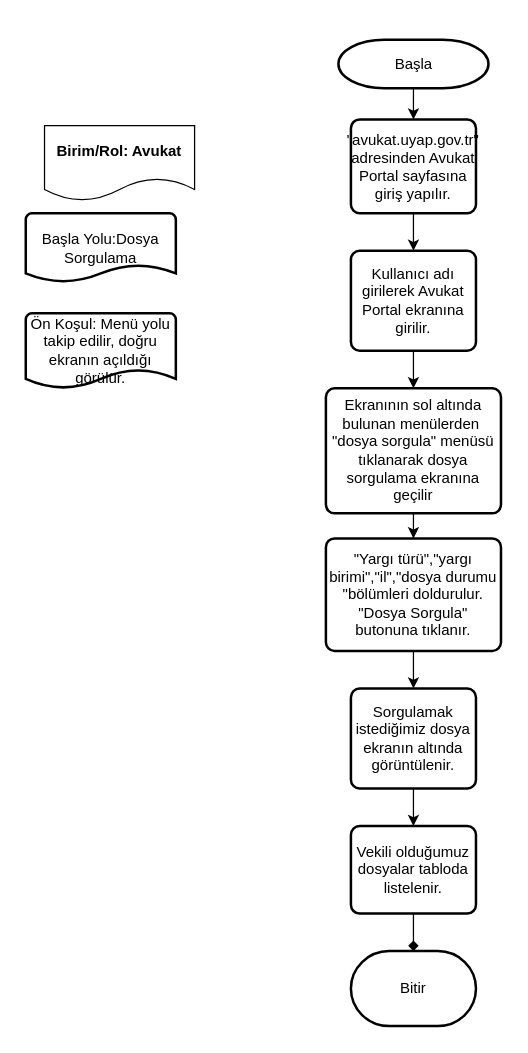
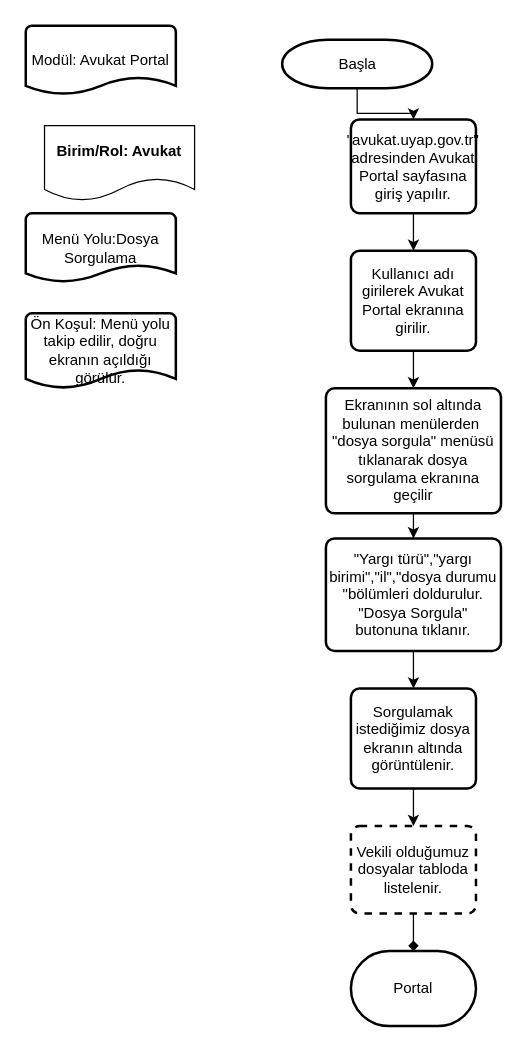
none -> (101, 60)
(413, 64) -> (357, 64)
(101, 248) -> (101, 248)
(413, 869) -> (413, 869)
(413, 988) -> (413, 988)
